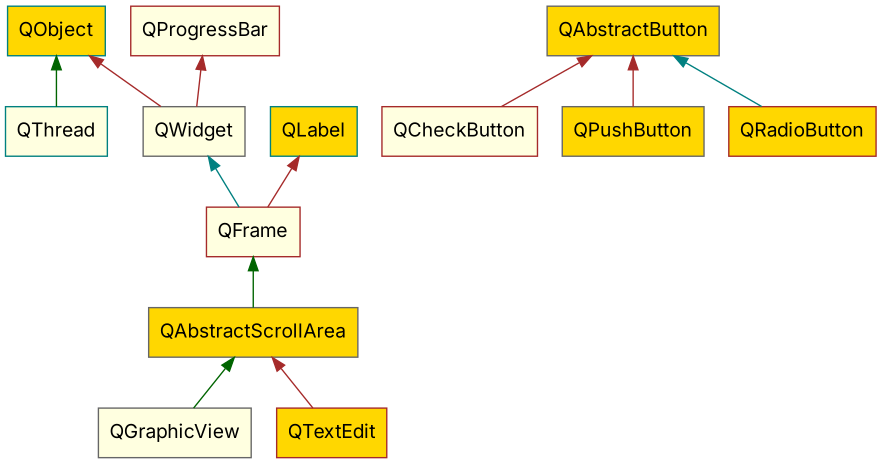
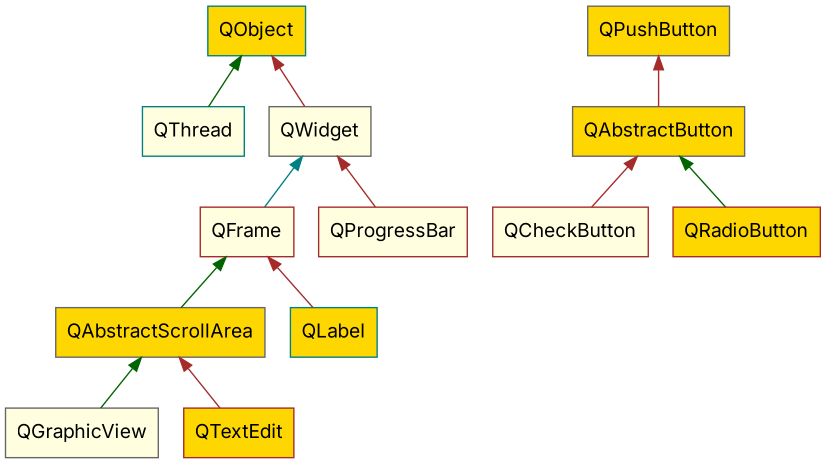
(724, 85) -> (707, 187)
(199, 88) -> (361, 187)
(633, 88) -> (659, 88)
(280, 188) -> (295, 288)
